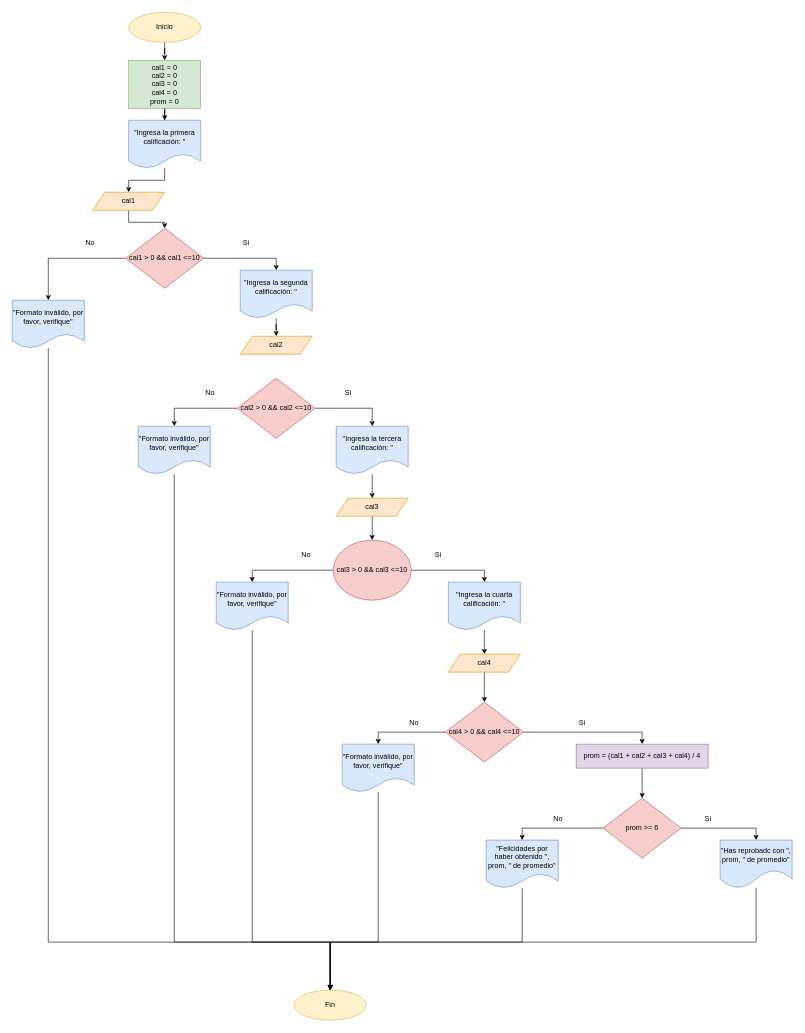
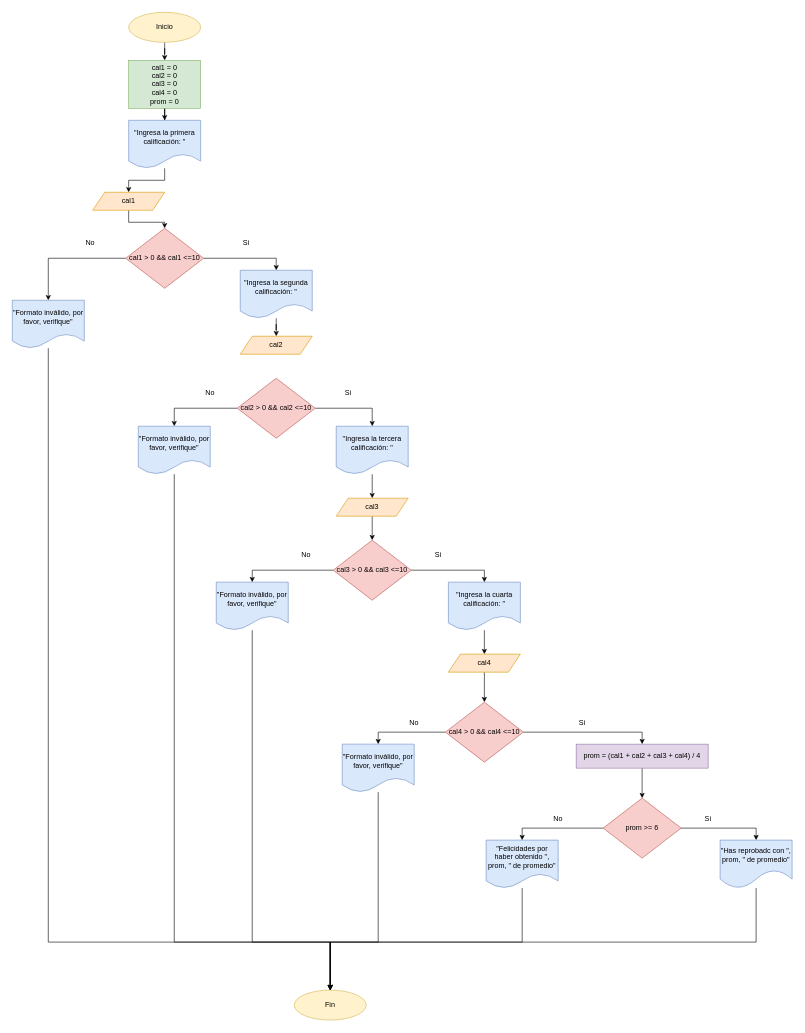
(372, 570) -> (372, 570)
